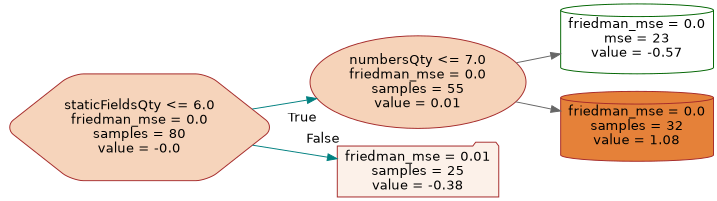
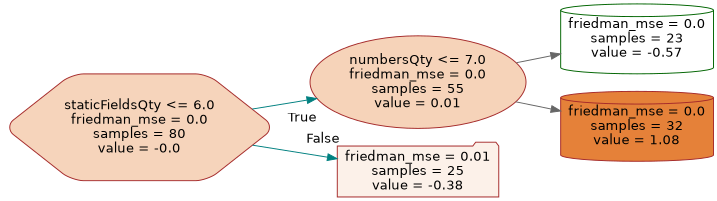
(637, 39) -> (637, 39)
